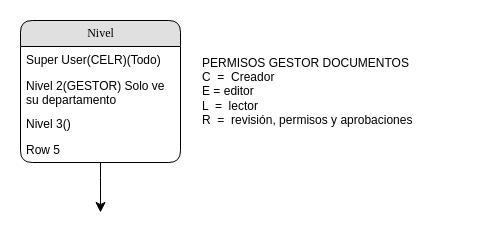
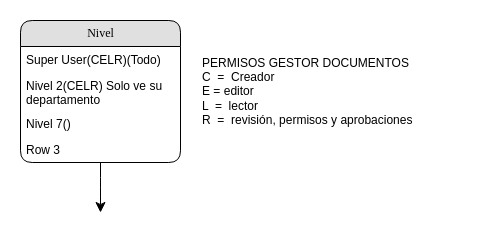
(102, 94) -> (102, 94)
(52, 125) -> (52, 125)
(42, 151) -> (42, 151)
